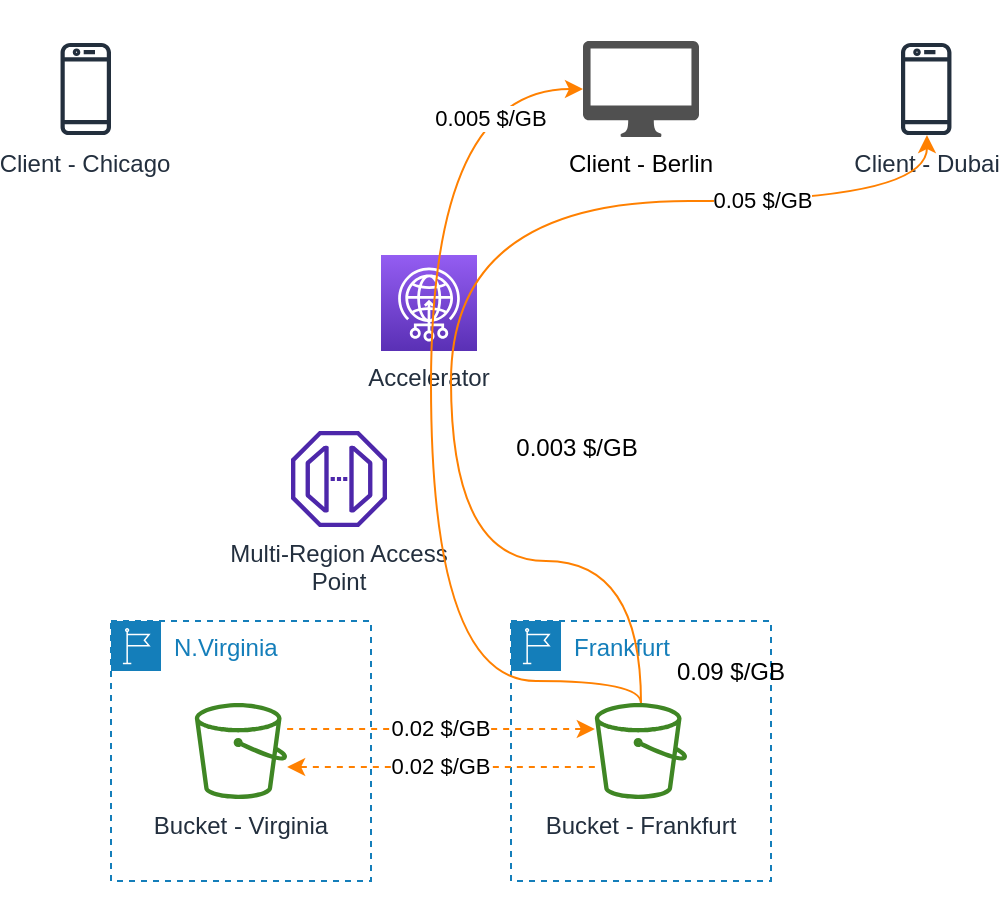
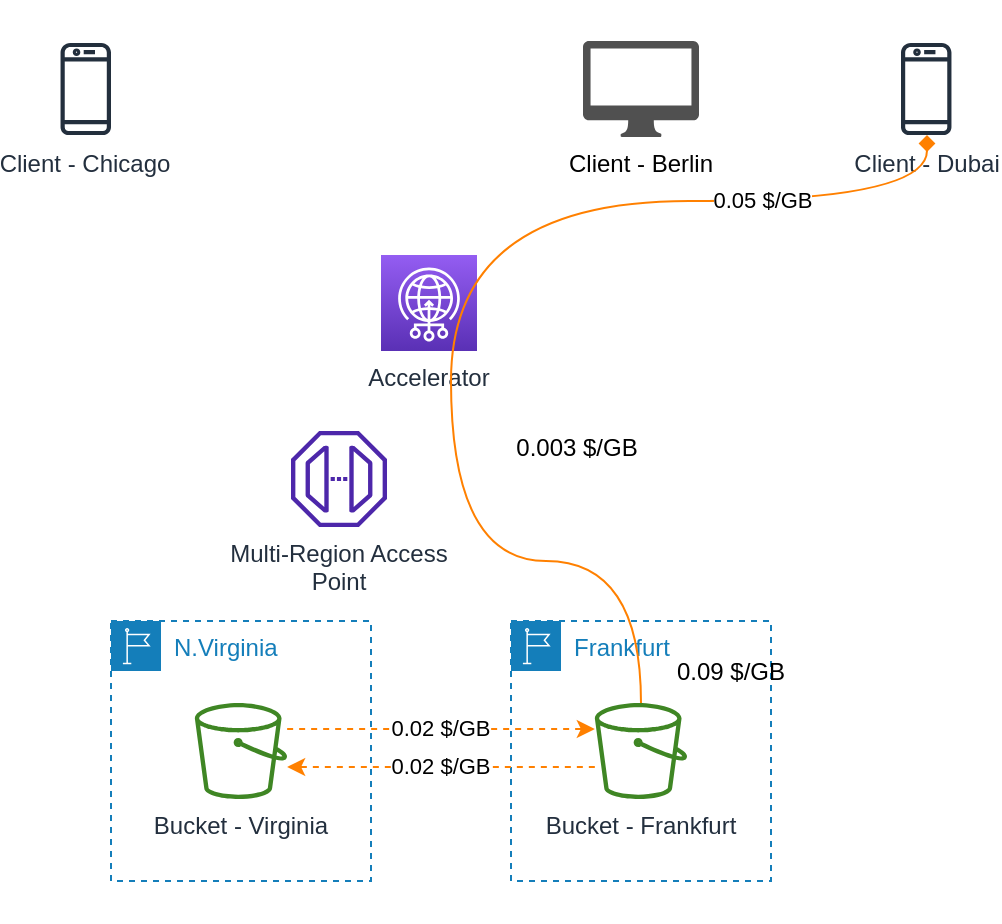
(886, 183) -> (885, 184)
(434, 471) -> none
